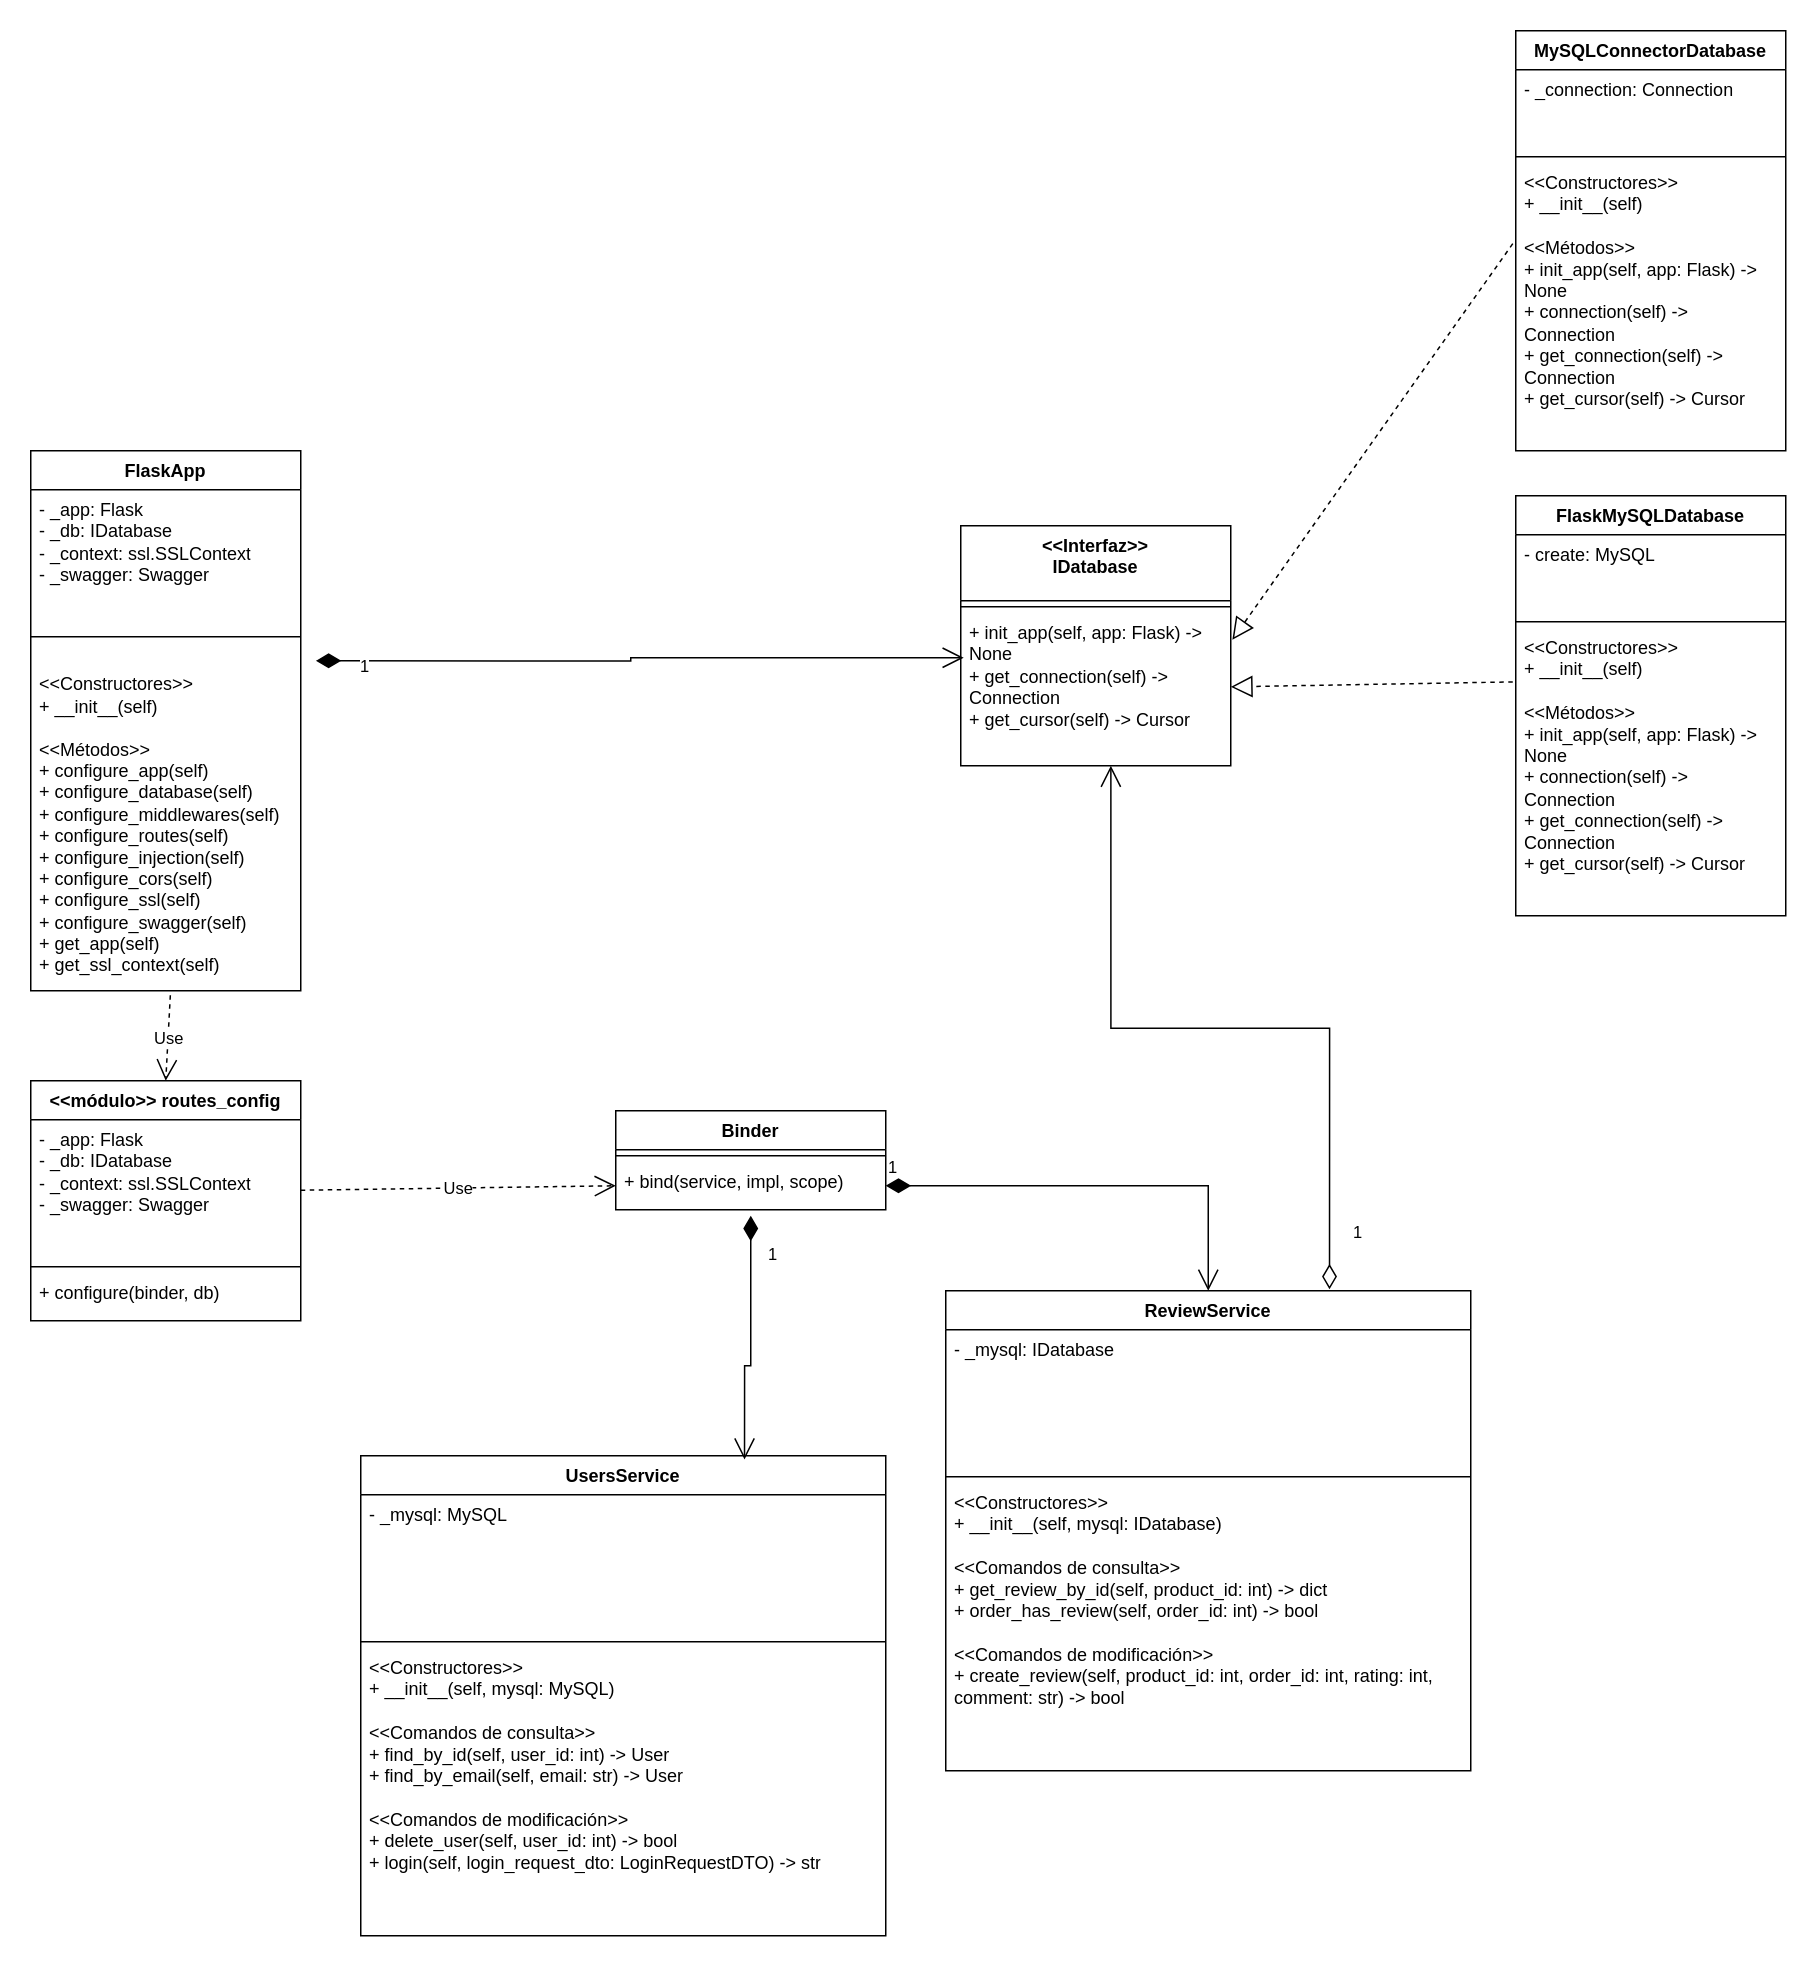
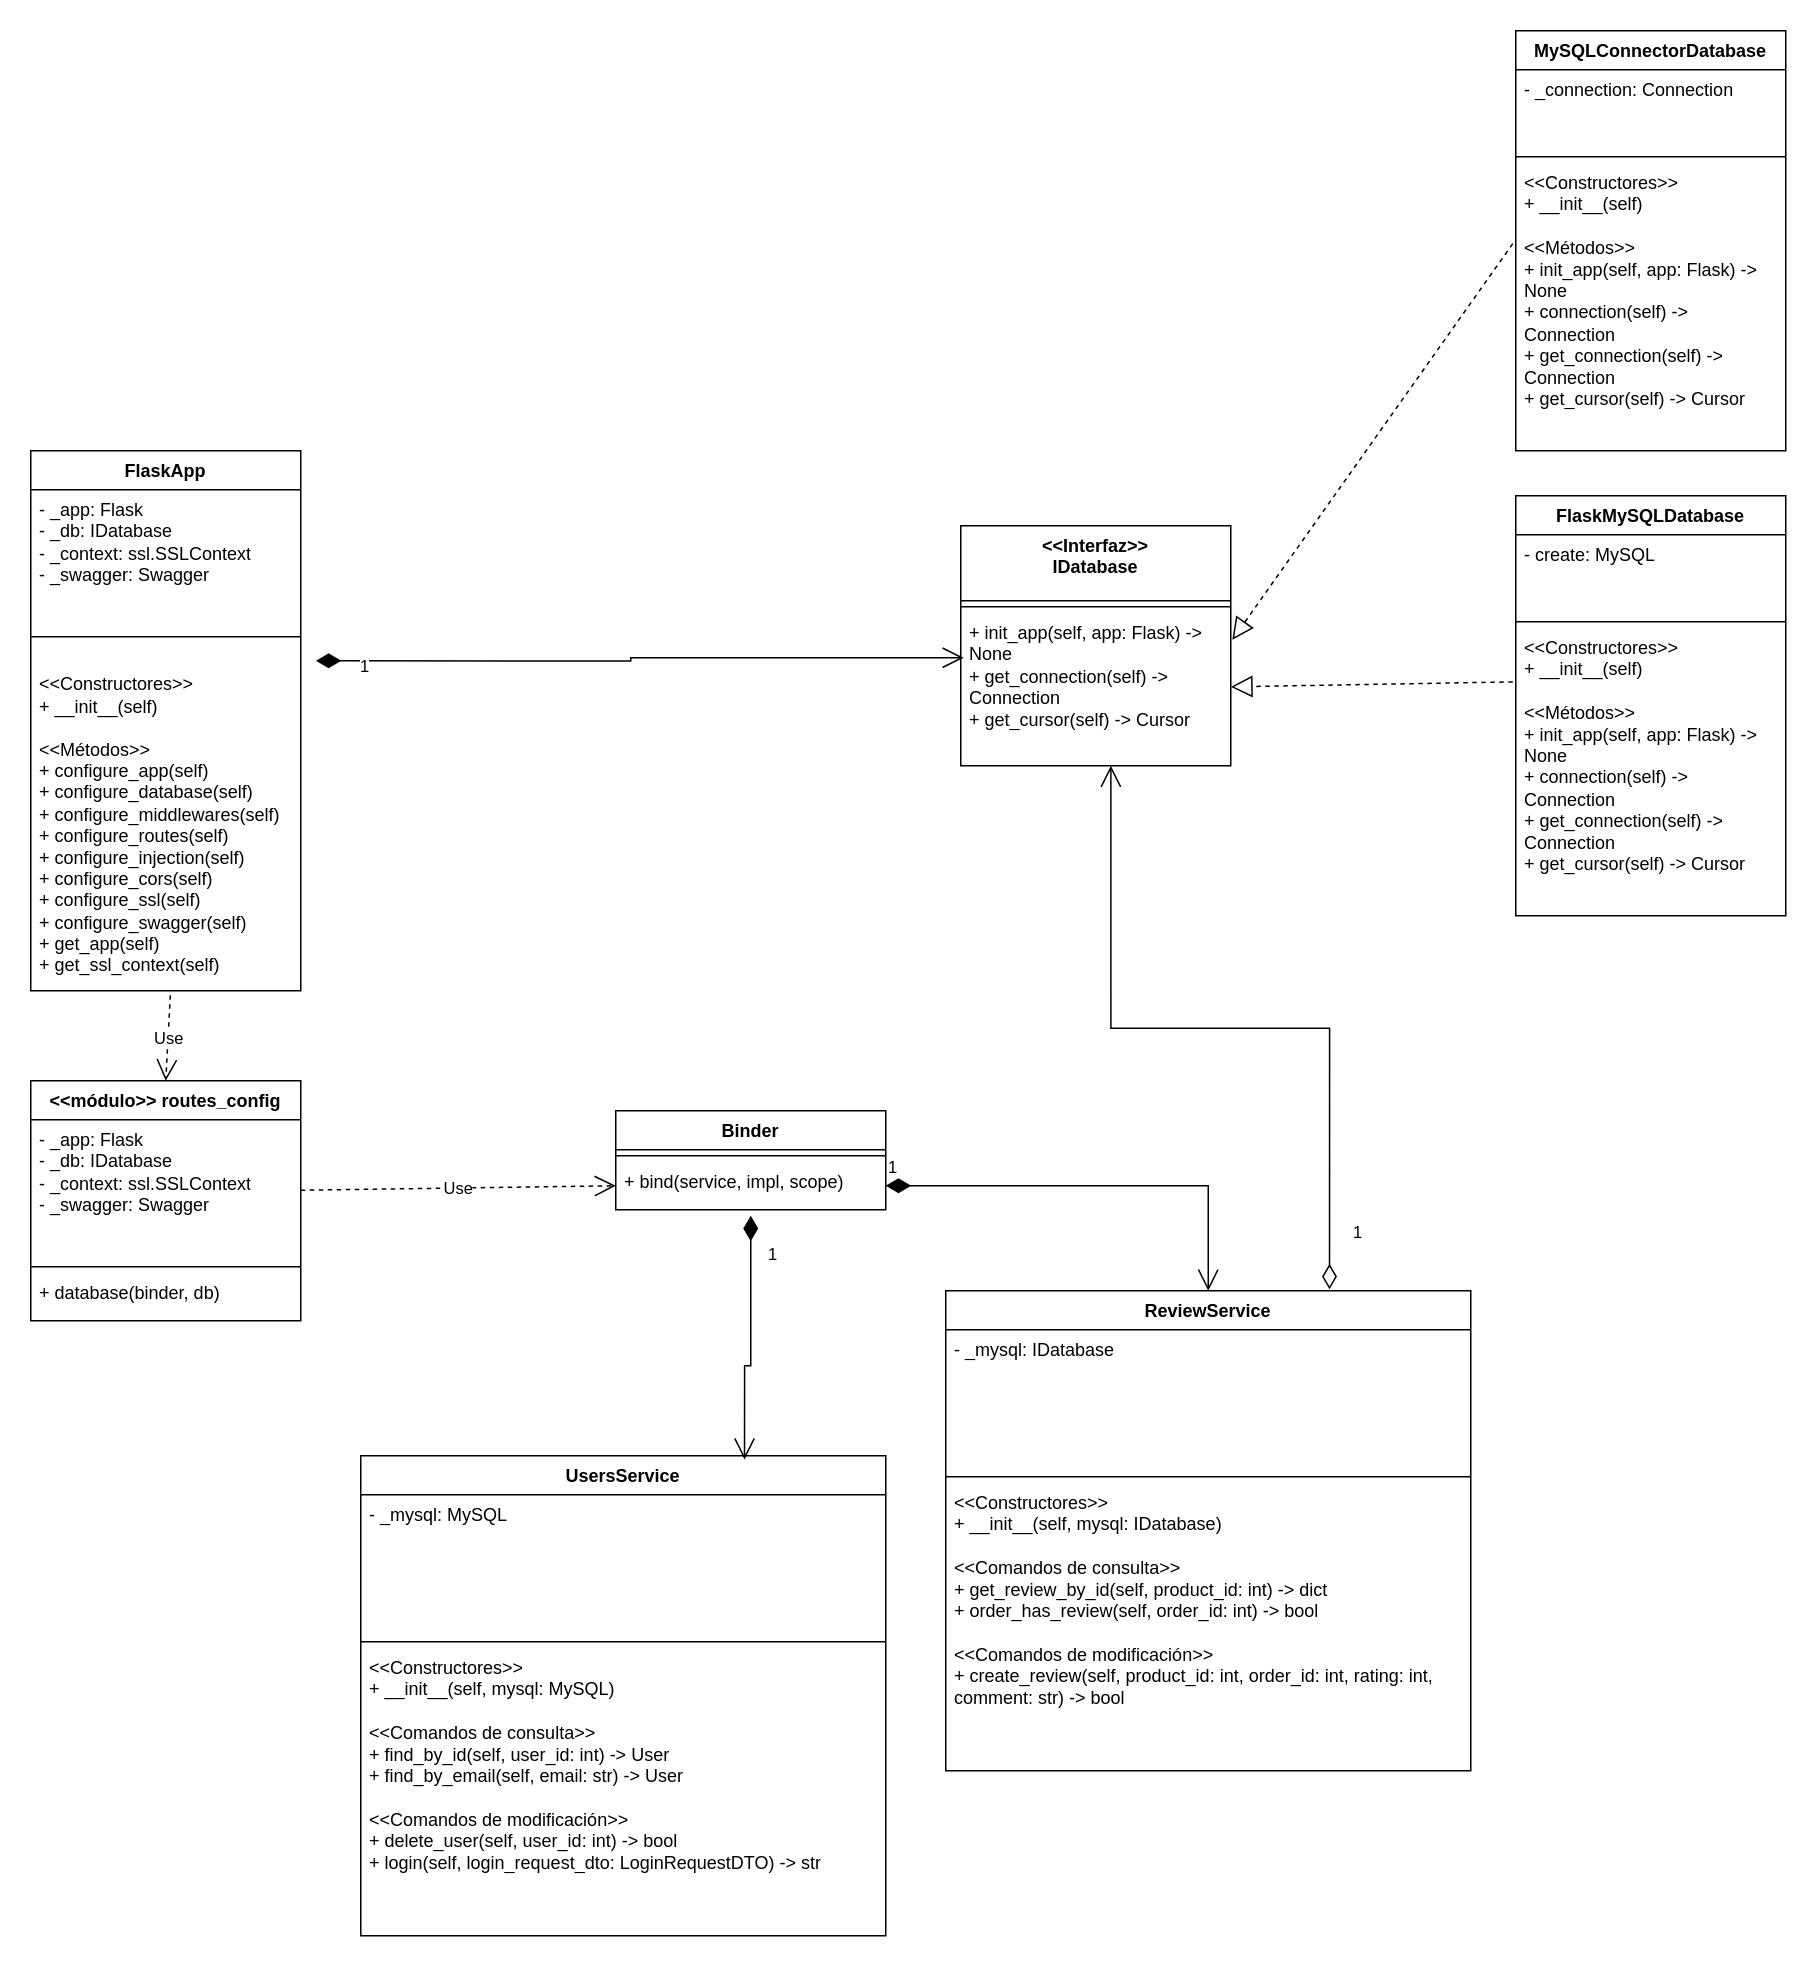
(144, 1294) -> (141, 1294)
